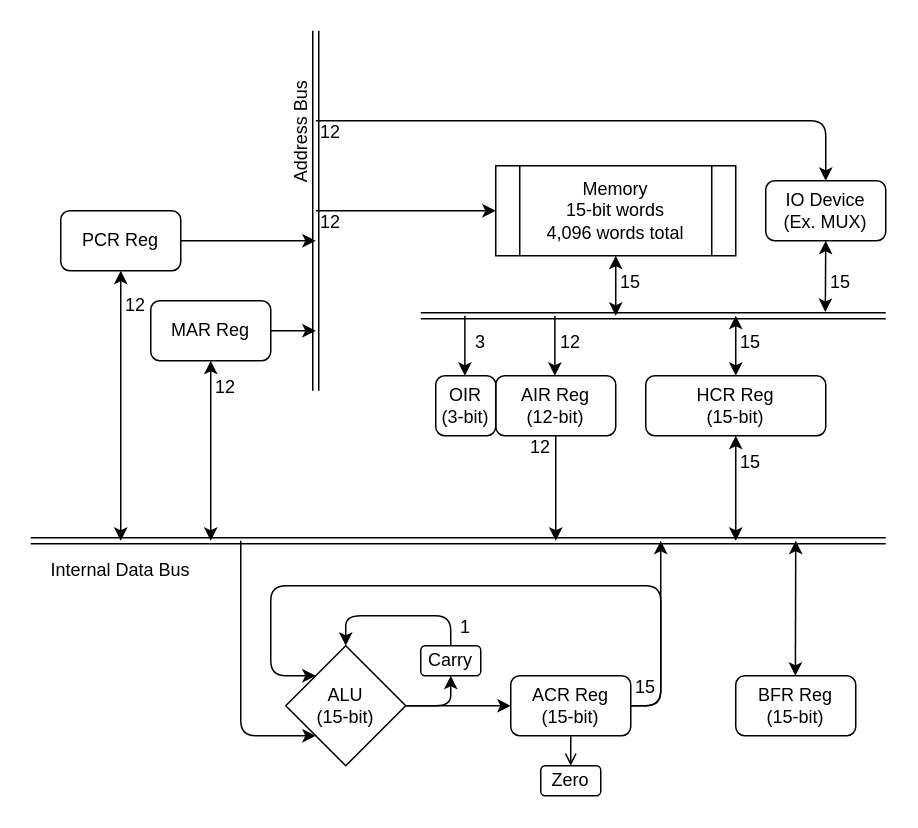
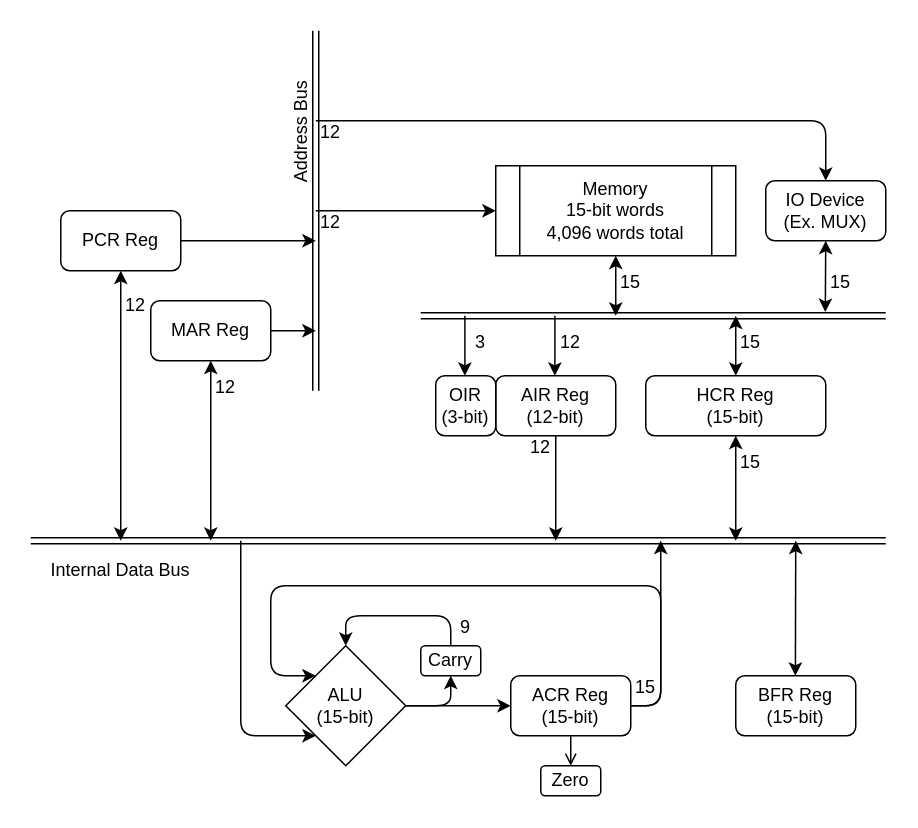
(466, 628) -> (466, 628)
